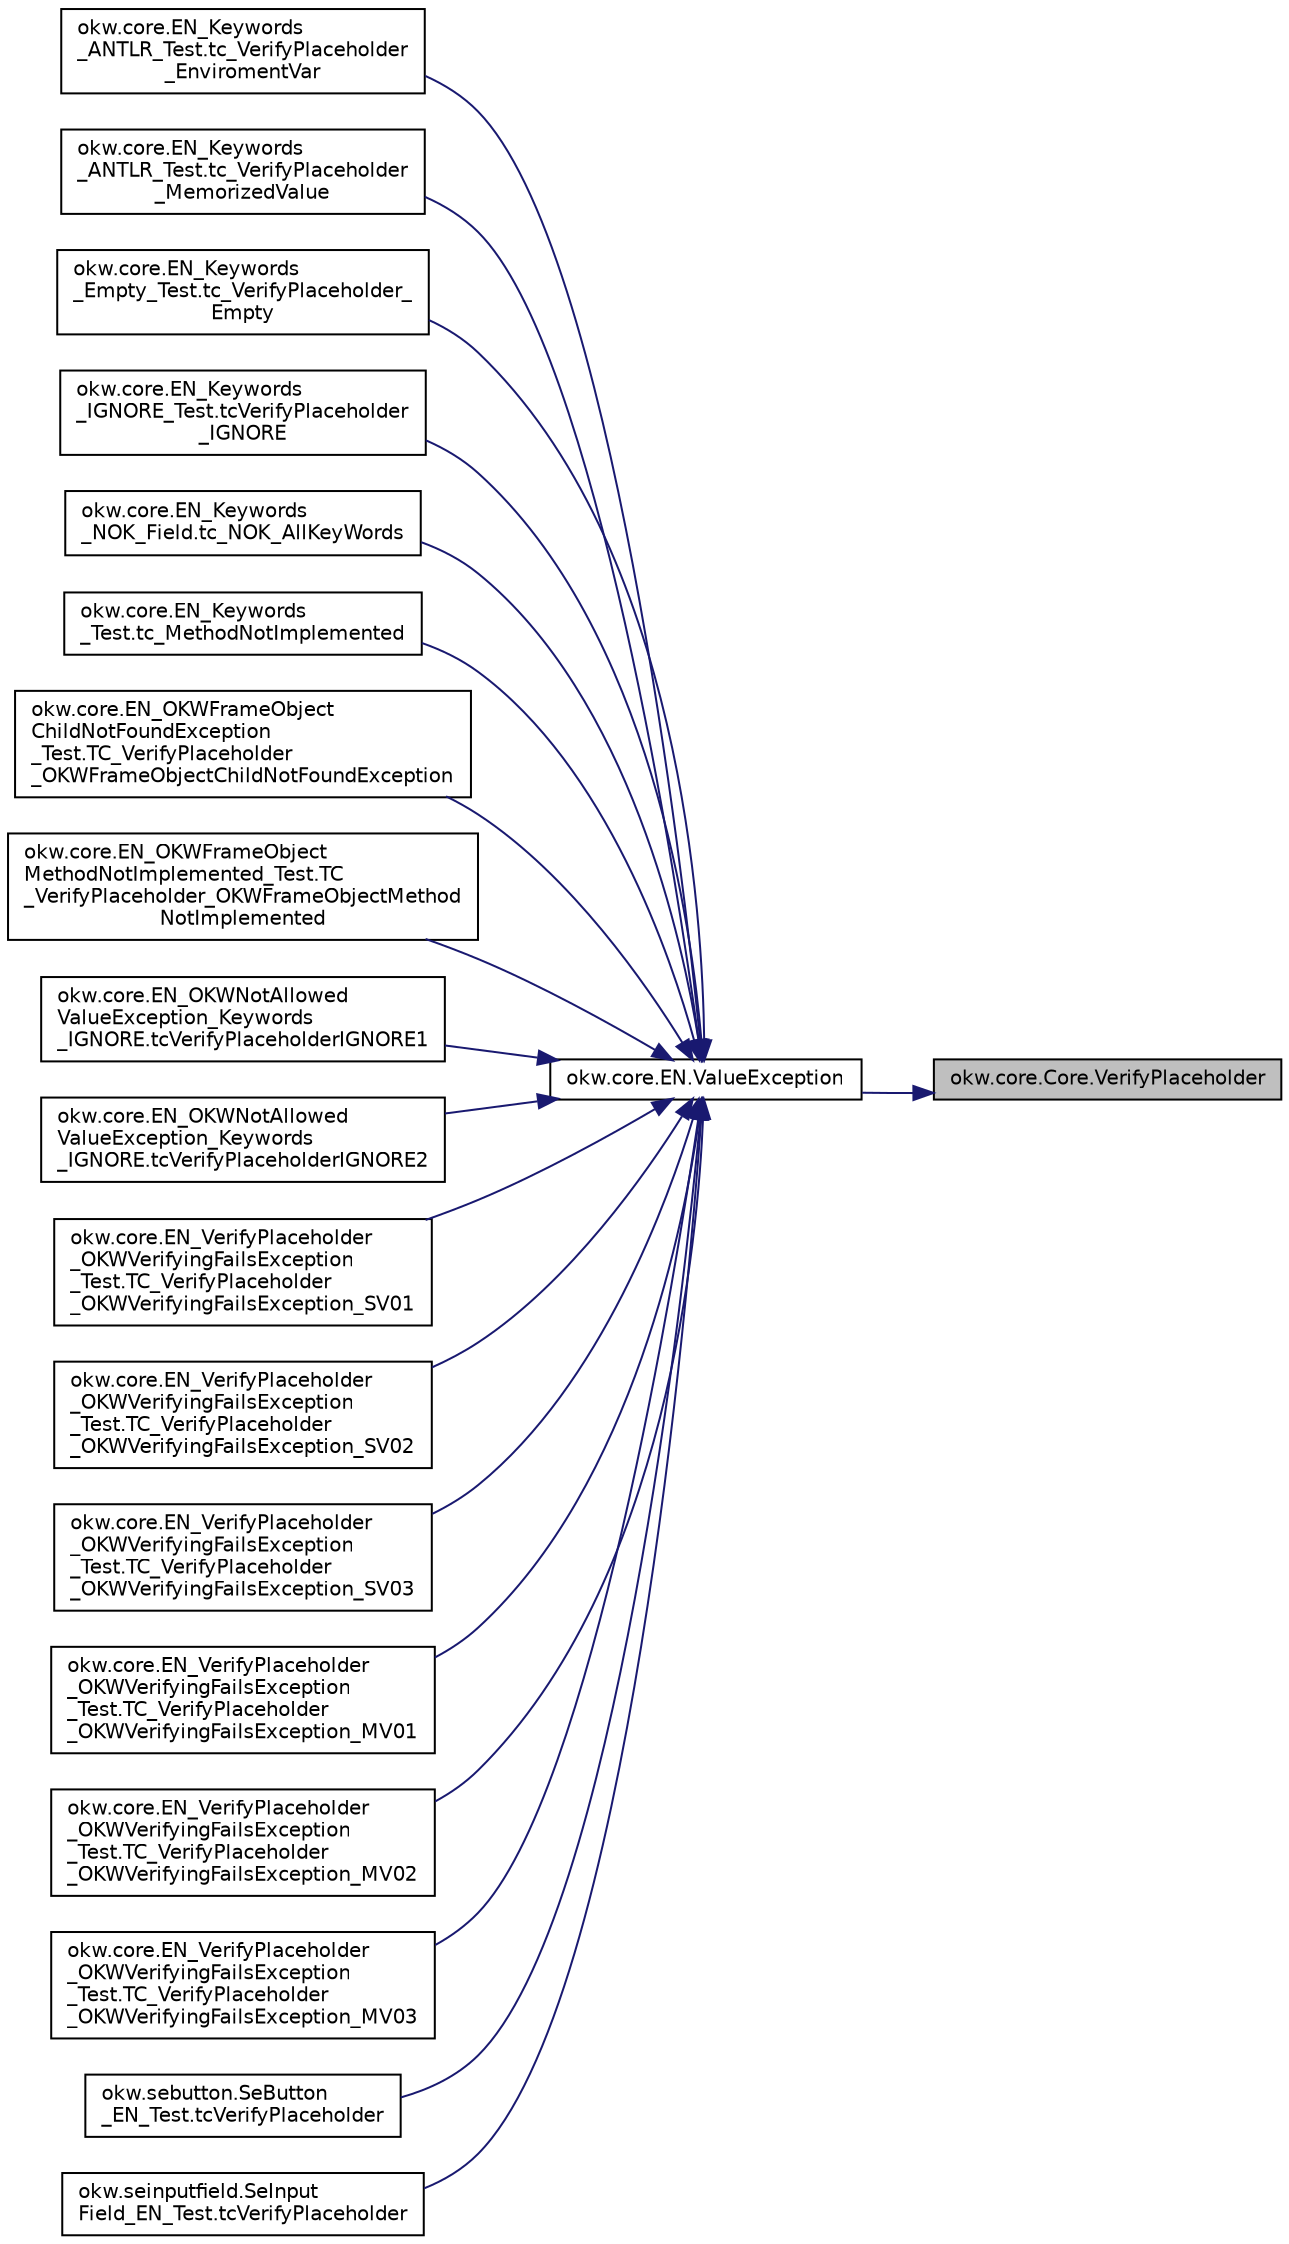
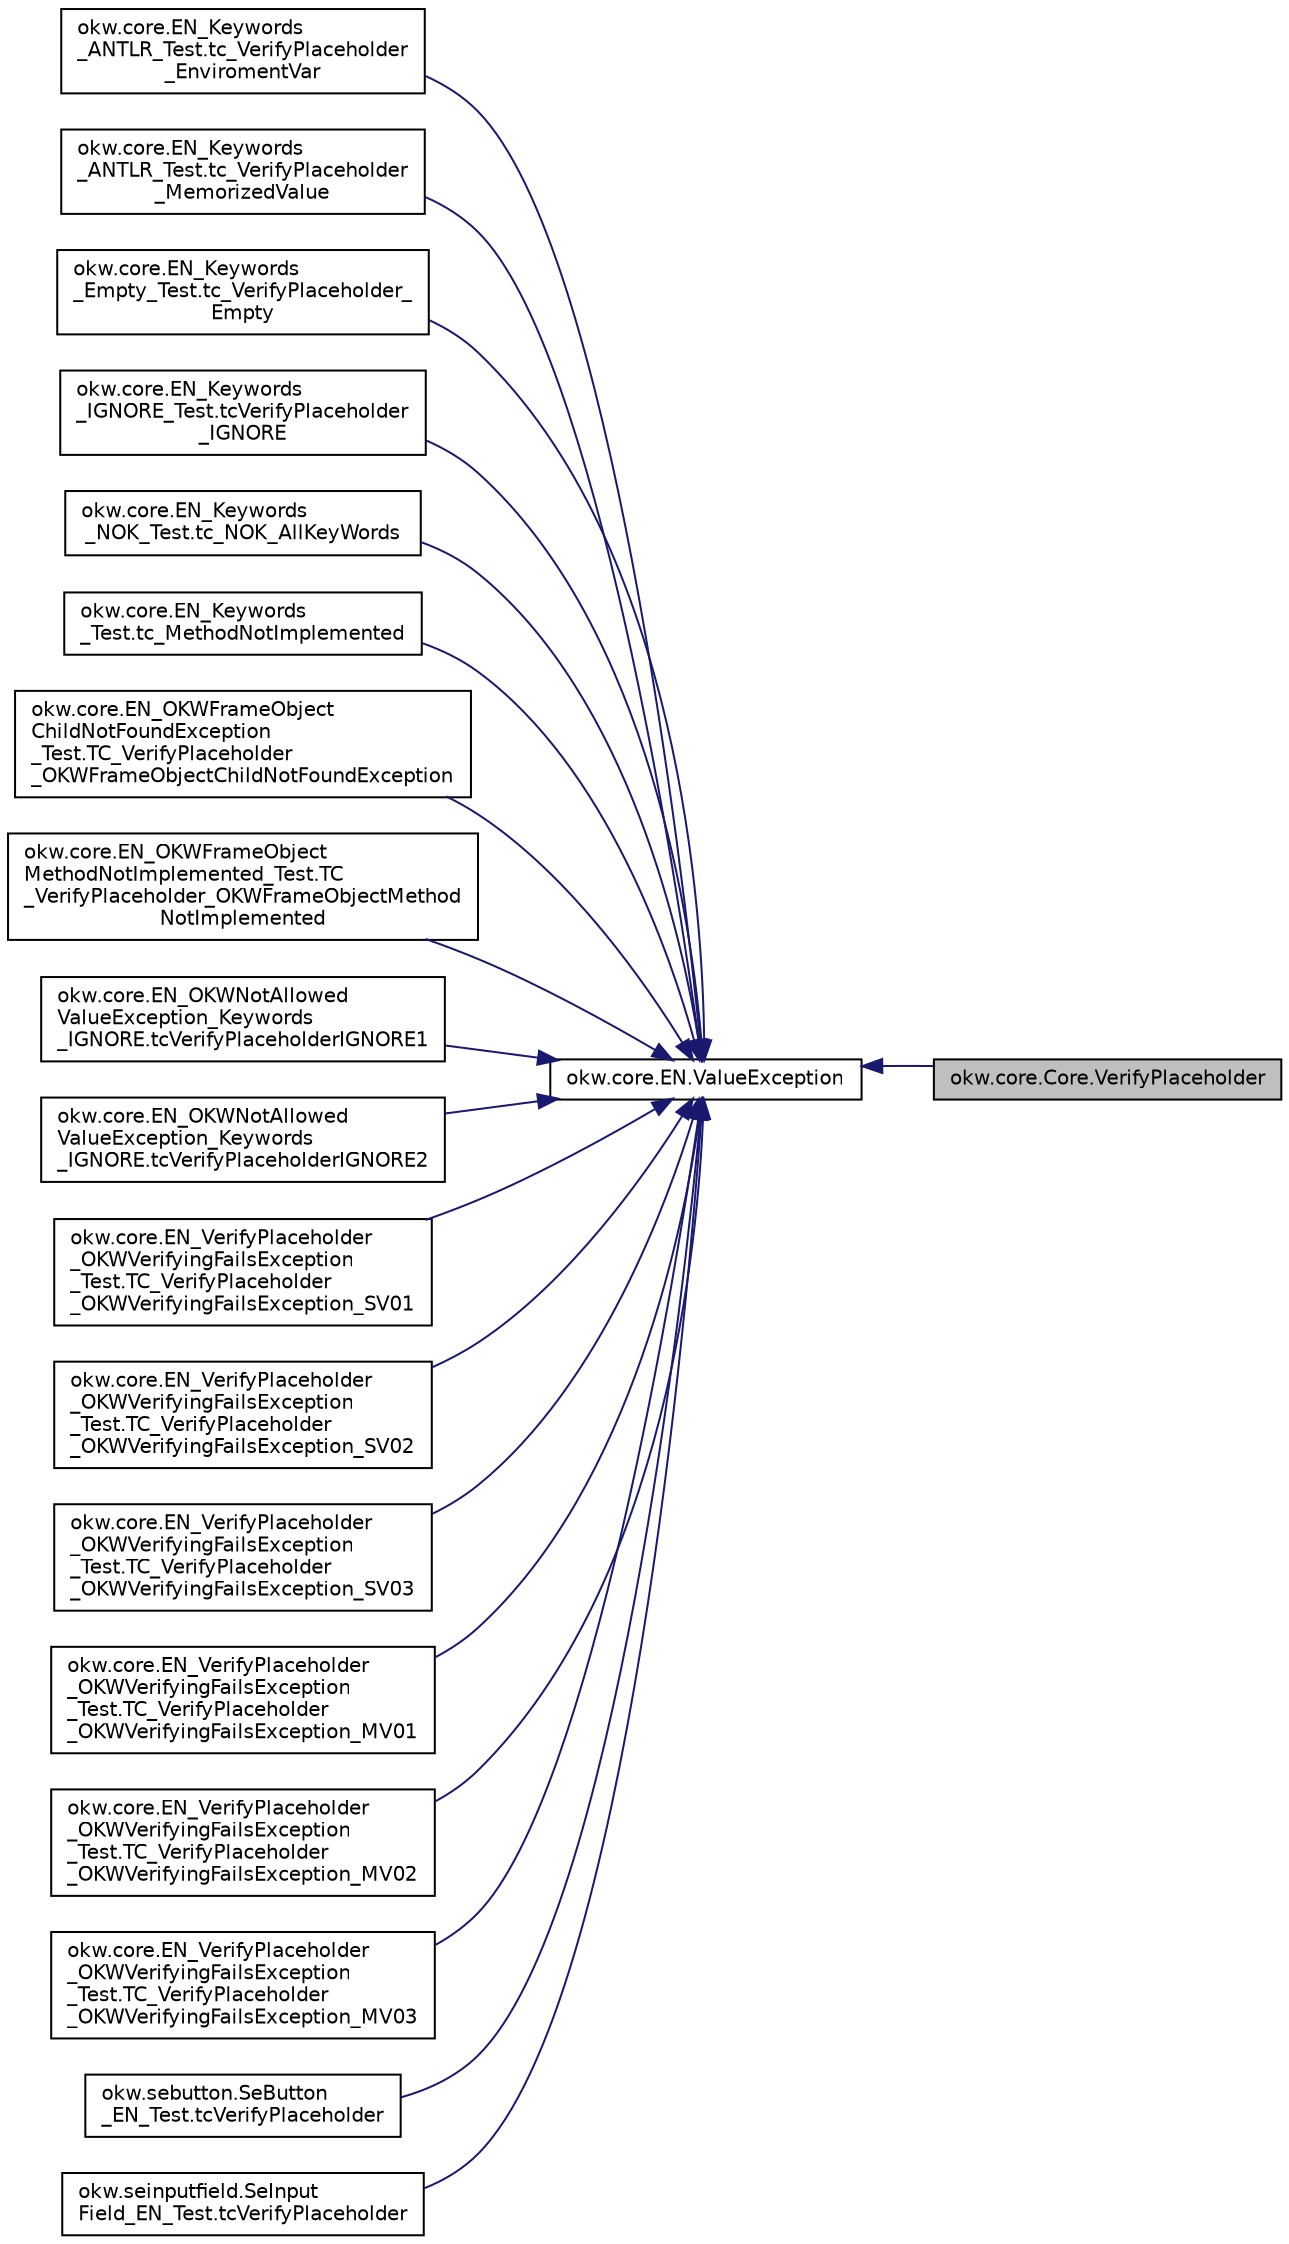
(243, 523) -> (243, 523)
(888, 1093) -> (908, 1066)
